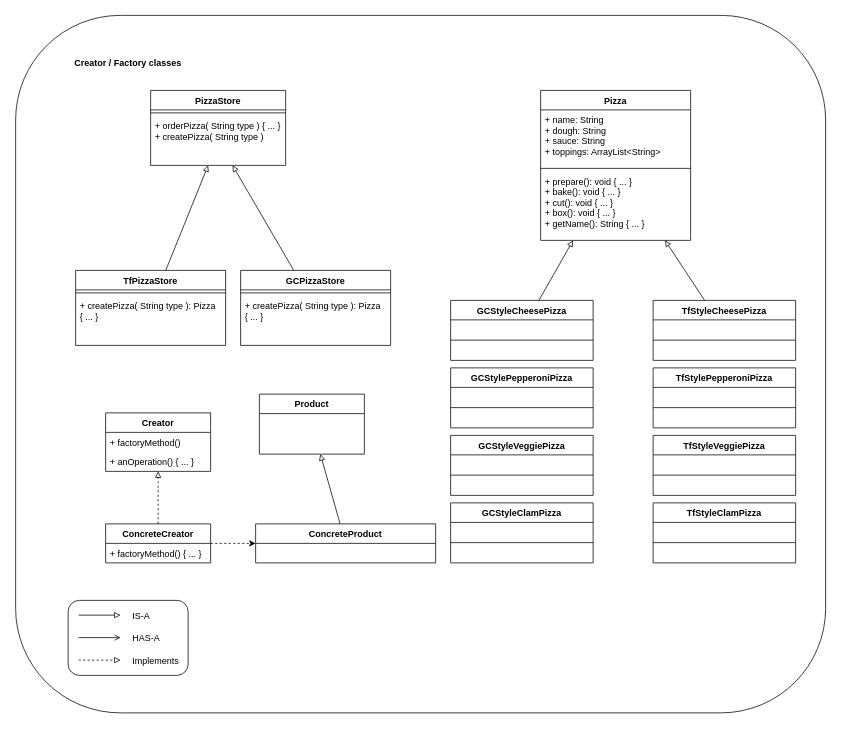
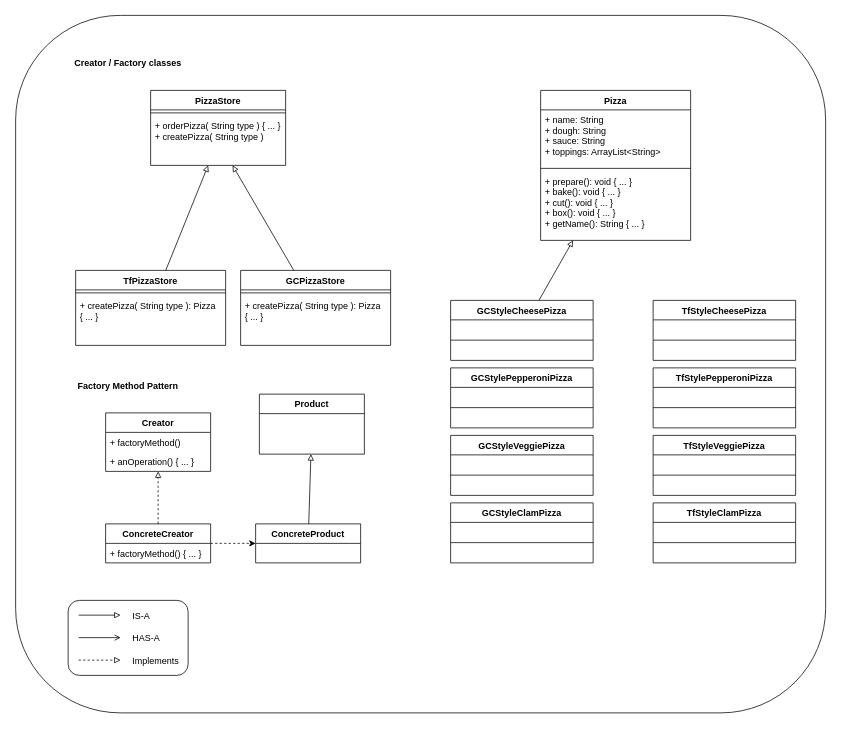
(687, 273) -> none
none -> (128, 385)
(345, 543) -> (308, 543)
